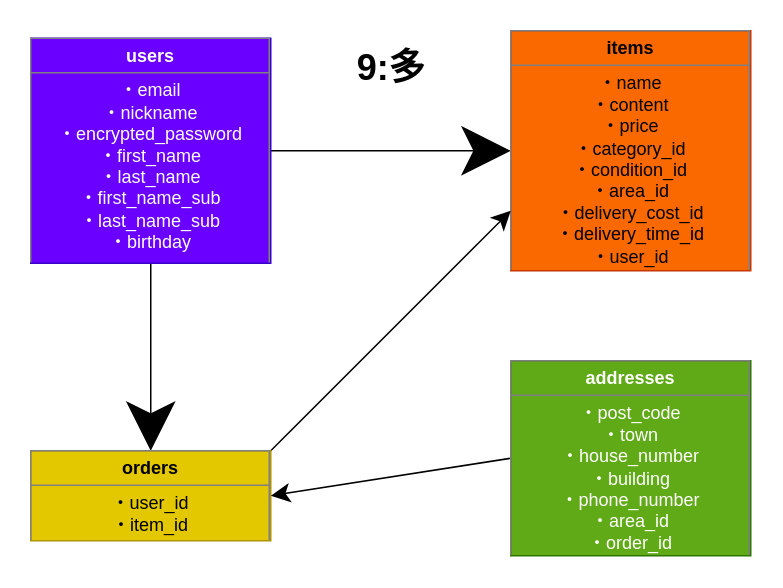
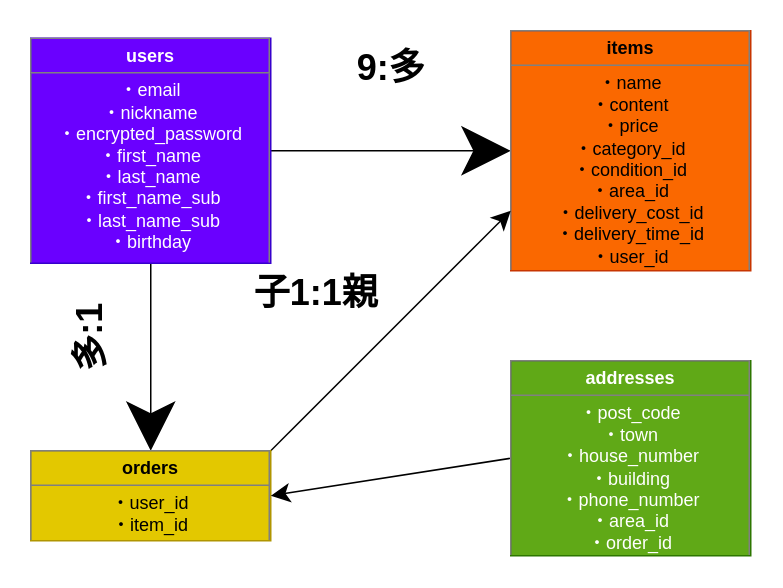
none -> (316, 293)
none -> (91, 338)
